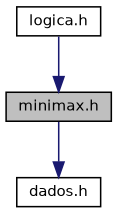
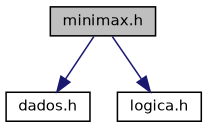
(59, 56) -> (127, 58)
